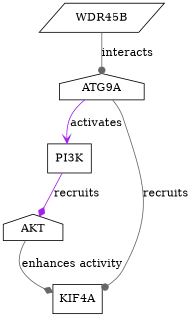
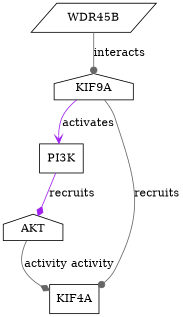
(102, 88) -> (94, 88)
(72, 264) -> (69, 264)
